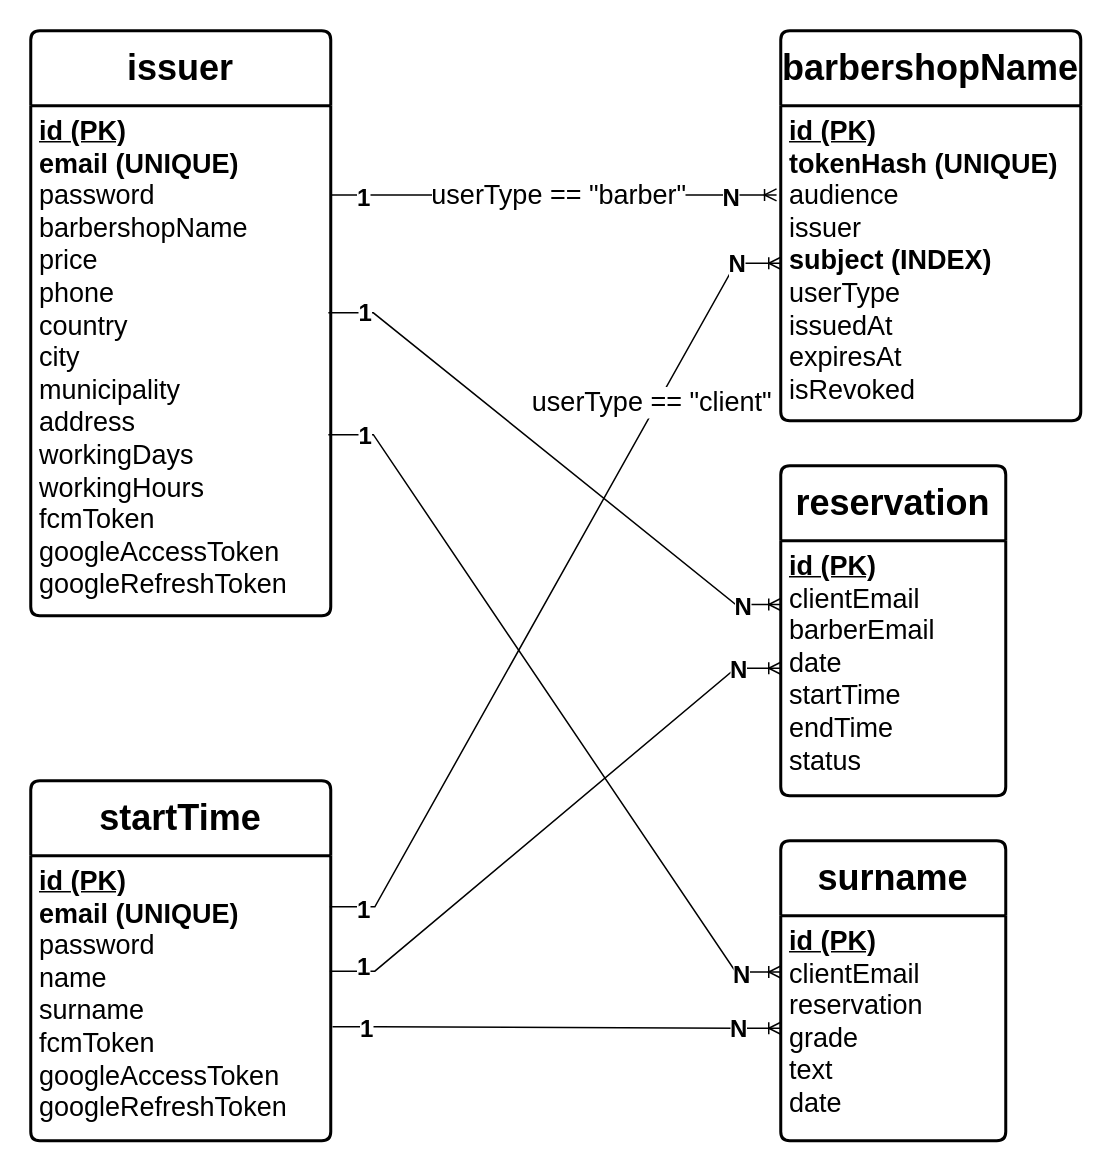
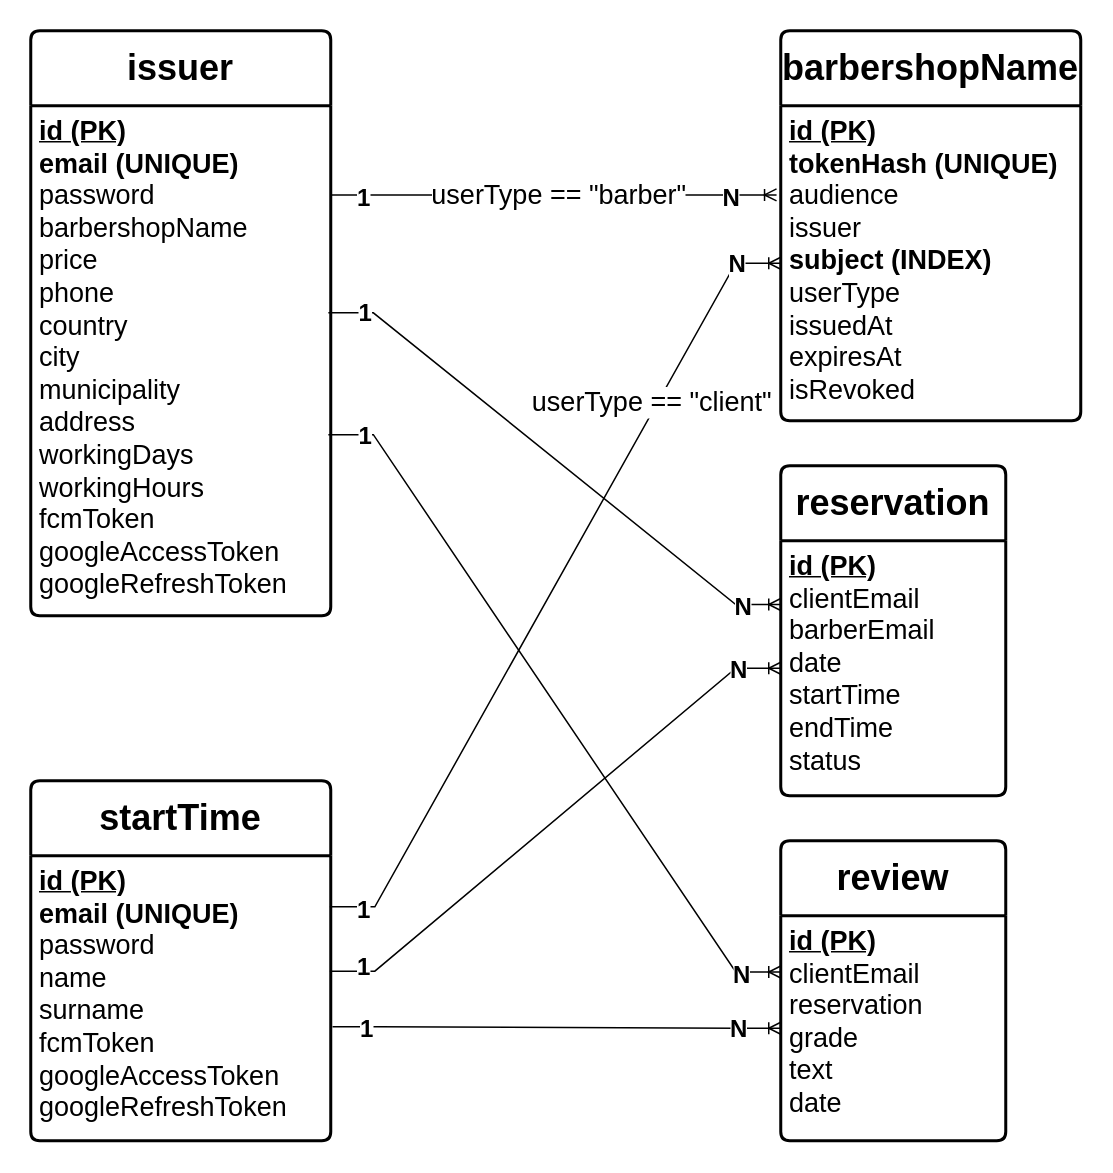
(893, 878) -> (893, 878)
